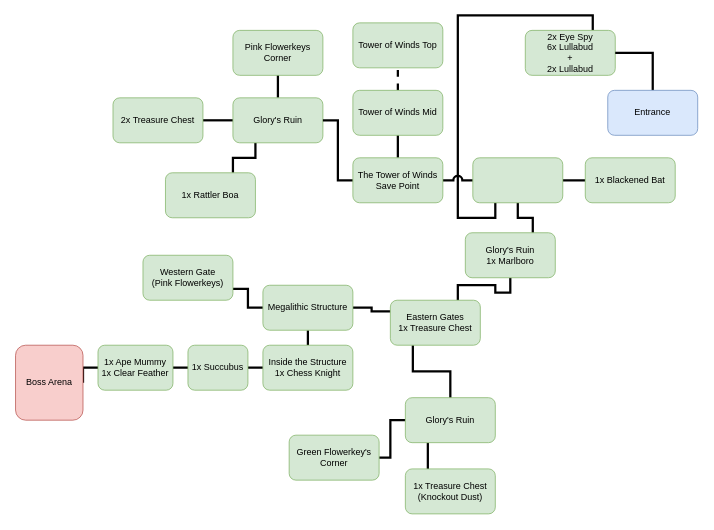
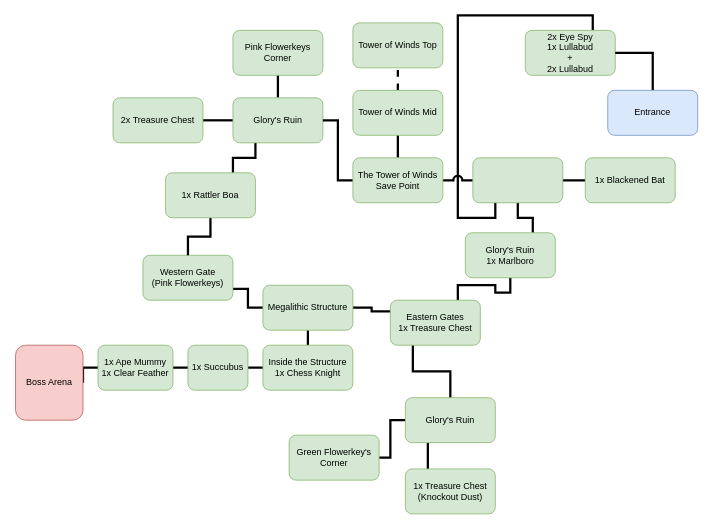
(570, 53) -> (570, 53)
none -> (199, 237)
